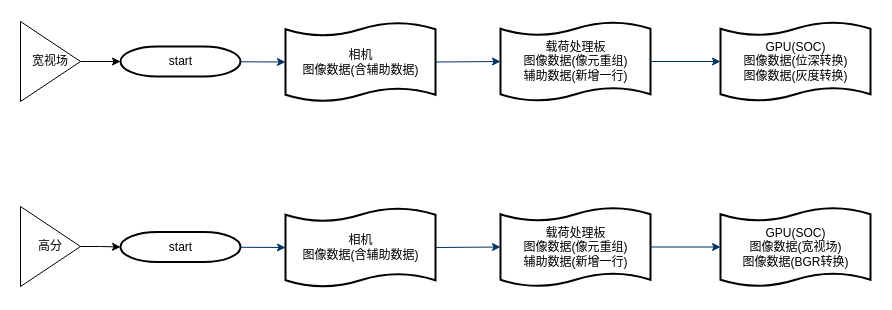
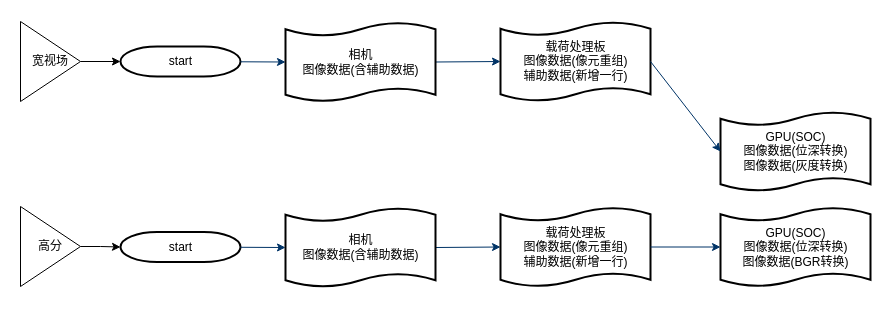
(796, 62) -> (796, 152)
(796, 248) -> (796, 248)
